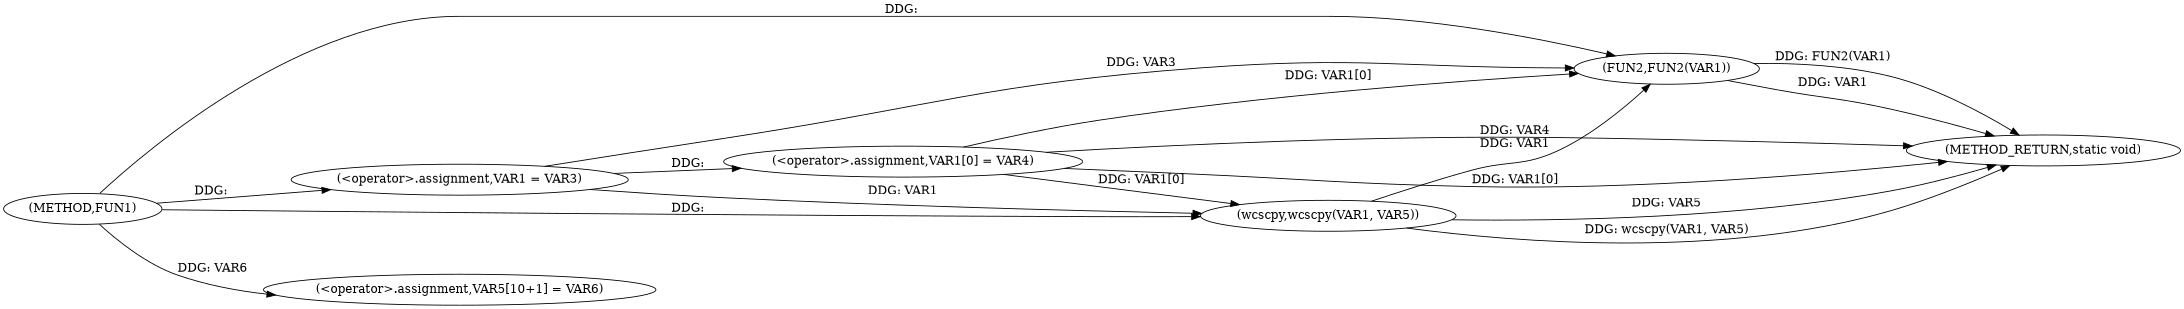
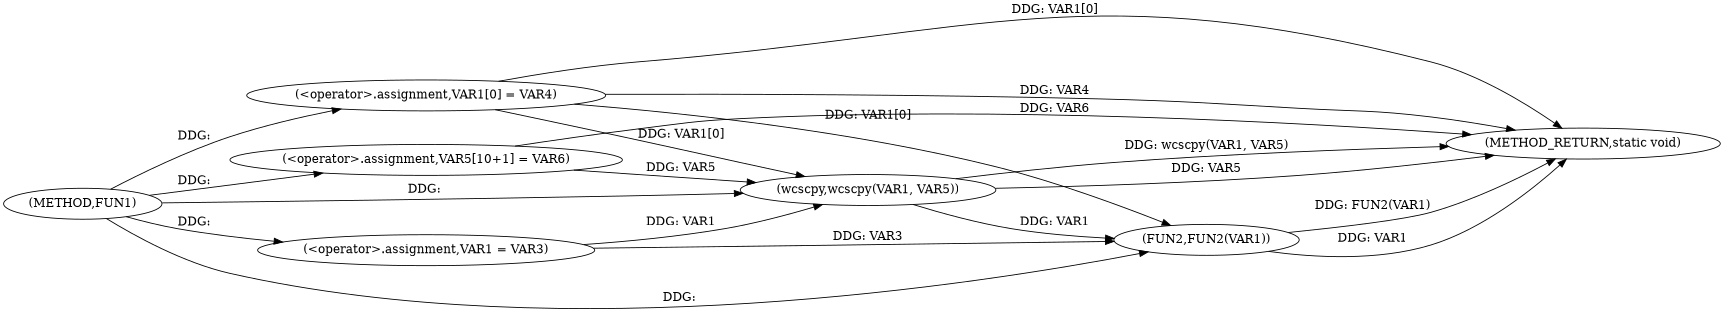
none -> (988, 114)
(673, 171) -> (218, 141)
none -> (660, 176)
(213, 269) -> (196, 181)
